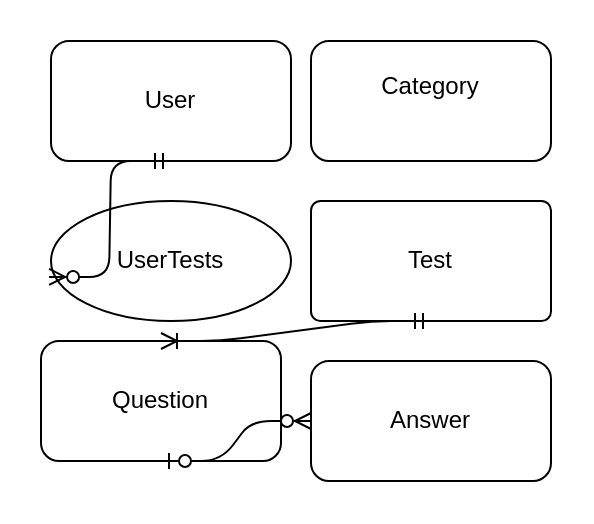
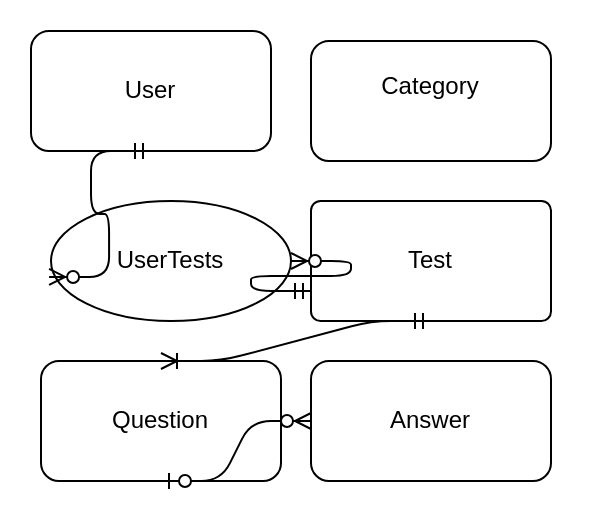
(171, 101) -> (151, 91)
none -> (301, 276)
(161, 401) -> (161, 421)
